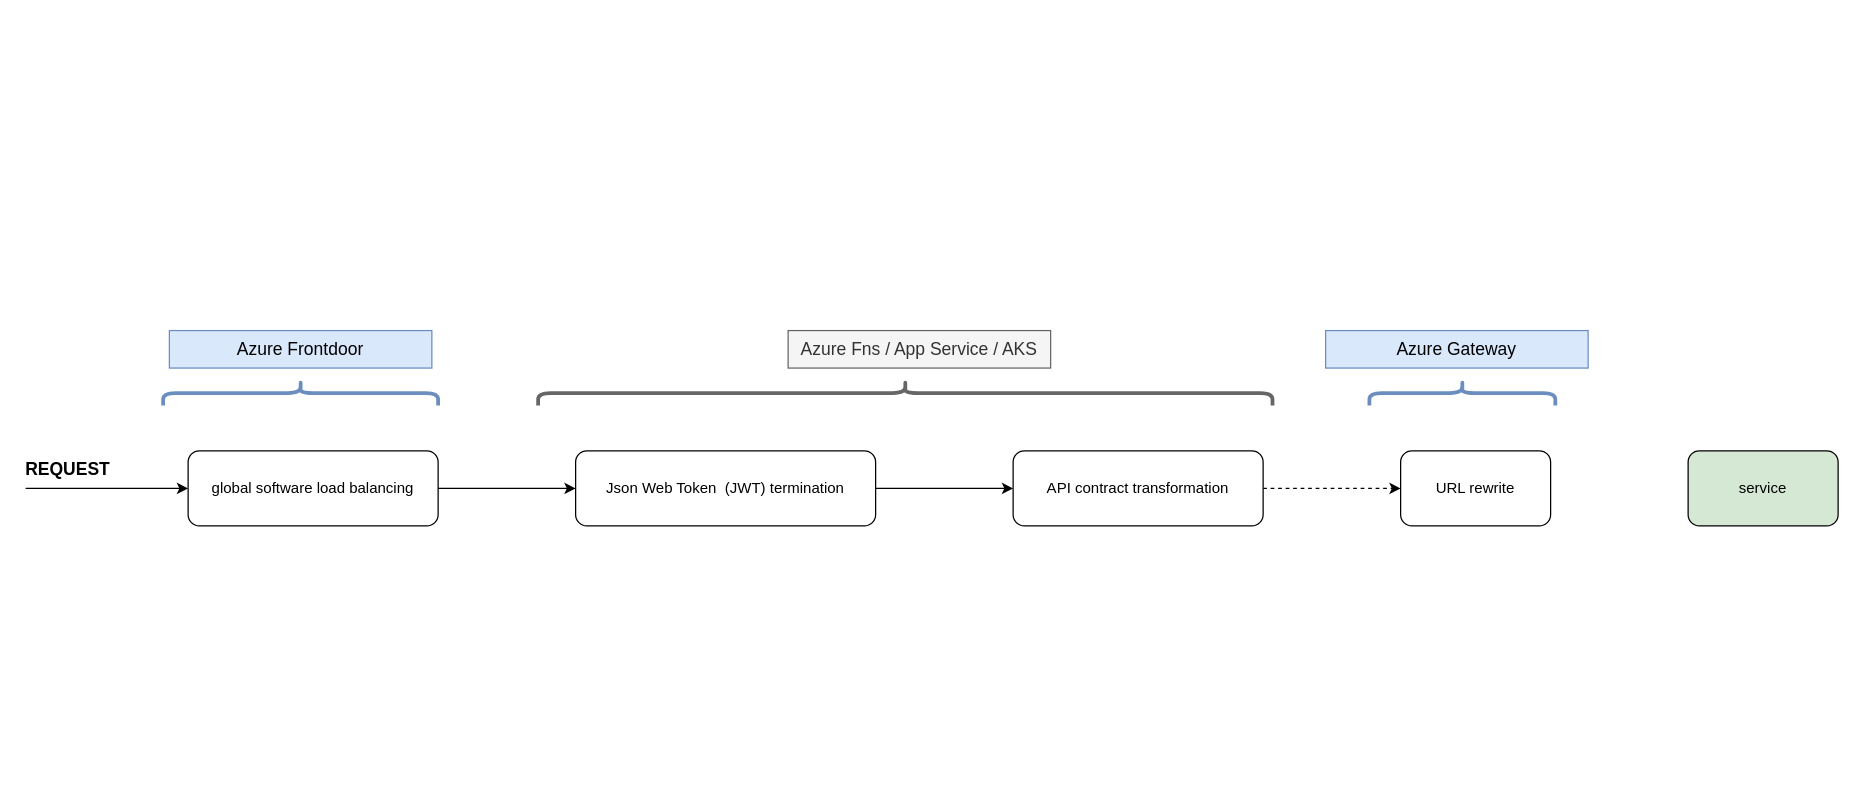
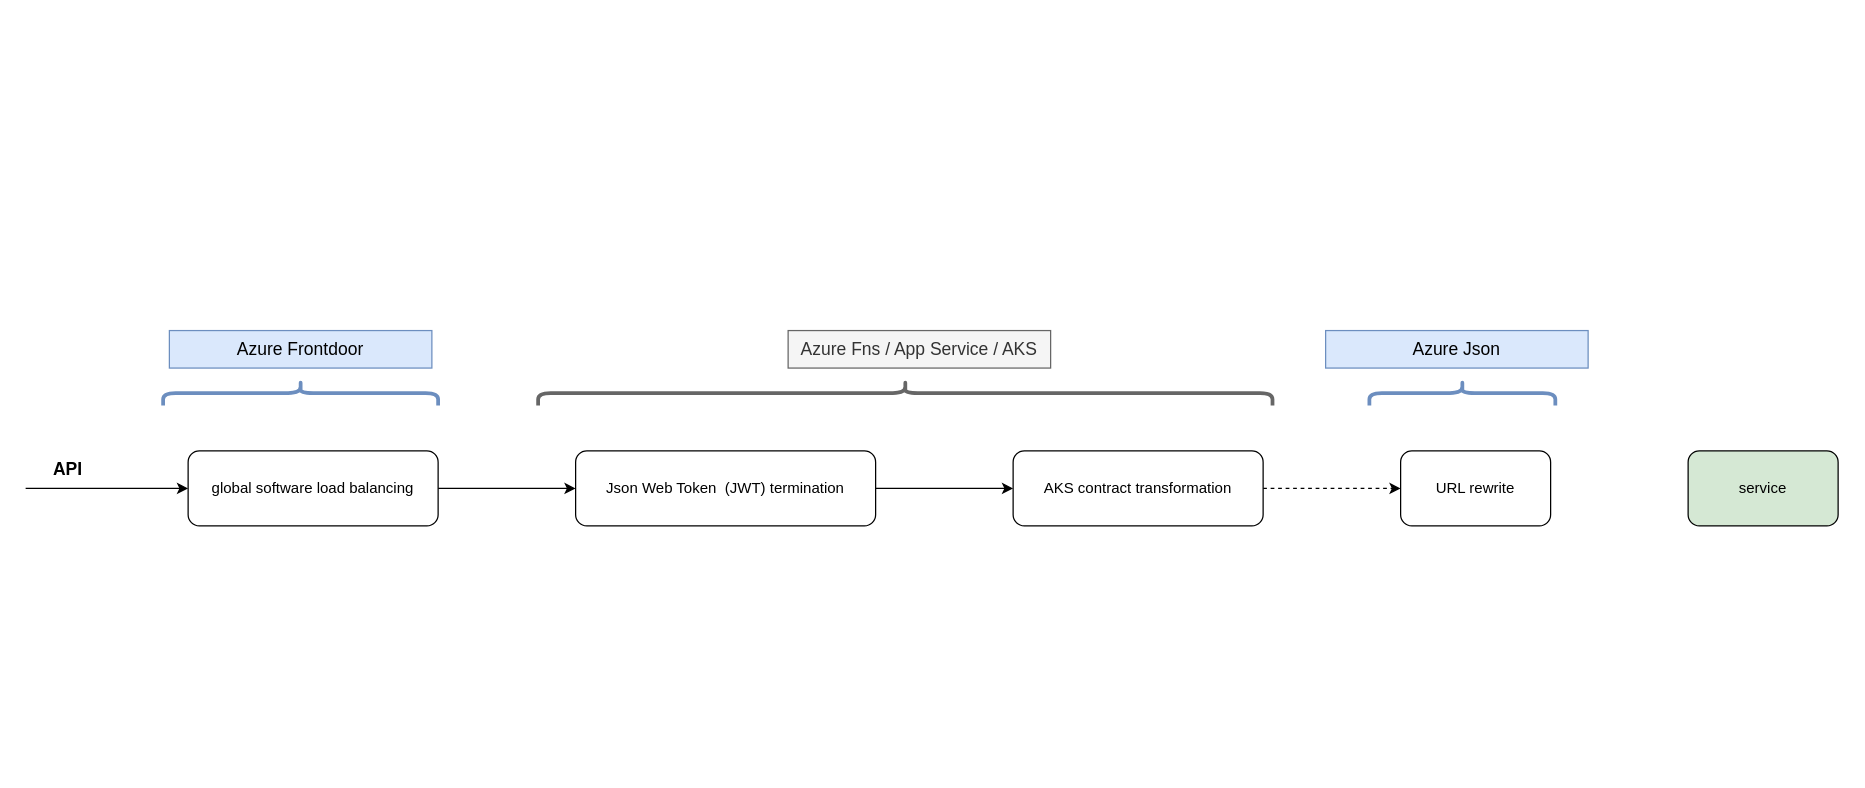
(1457, 349) -> (1457, 349)
(68, 469) -> (68, 469)
(1138, 488) -> (1138, 488)
